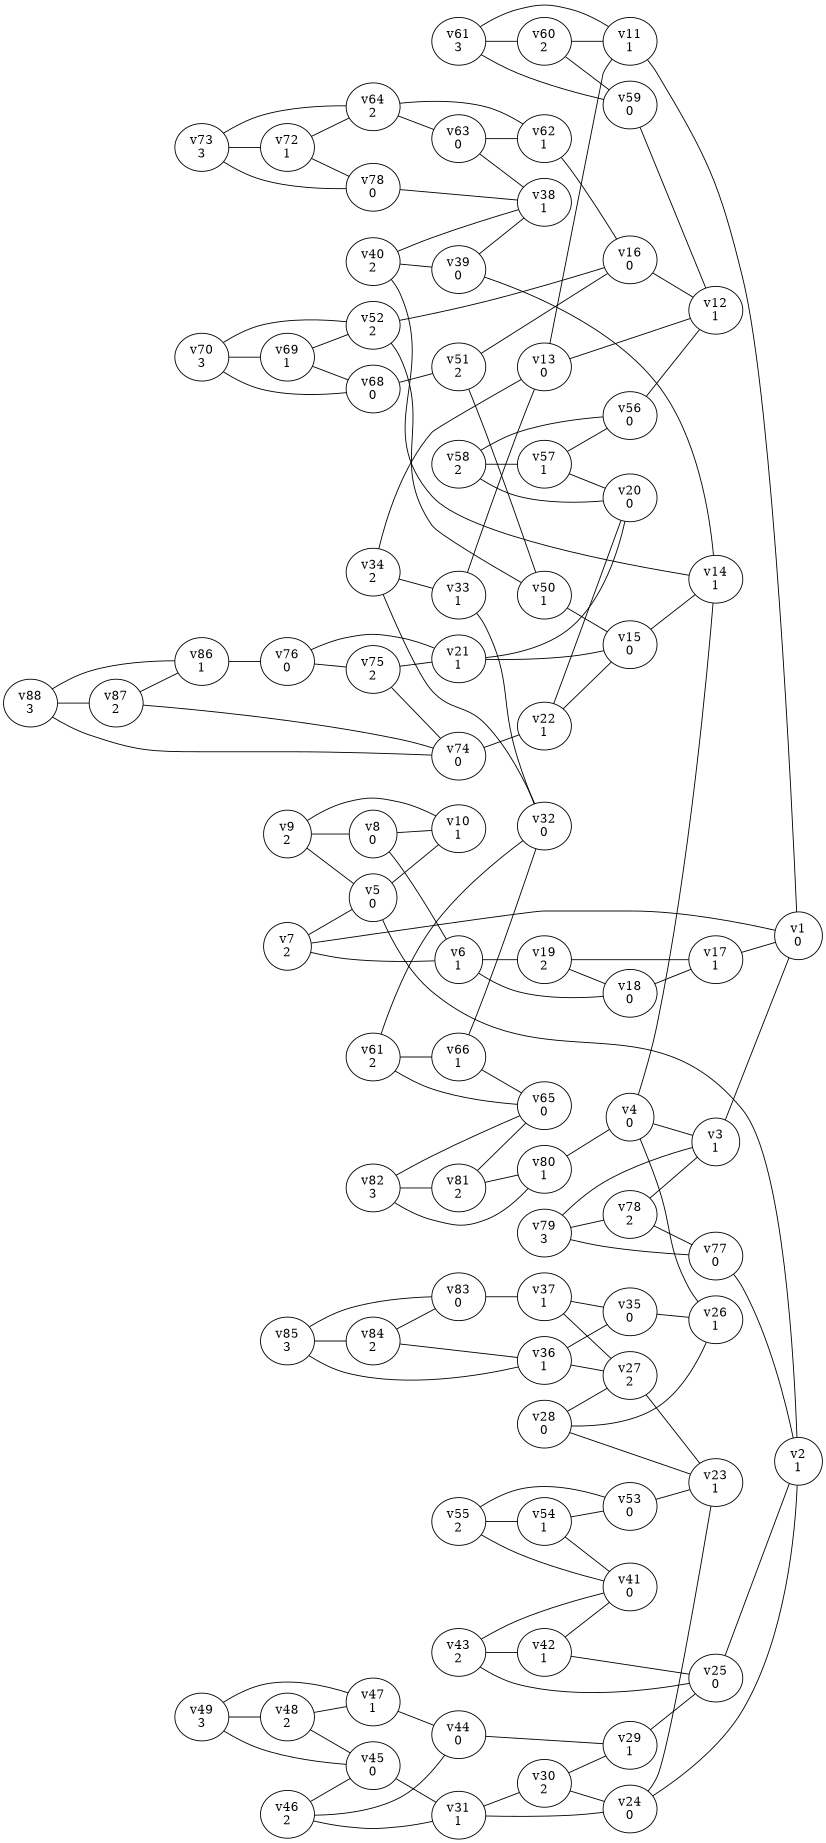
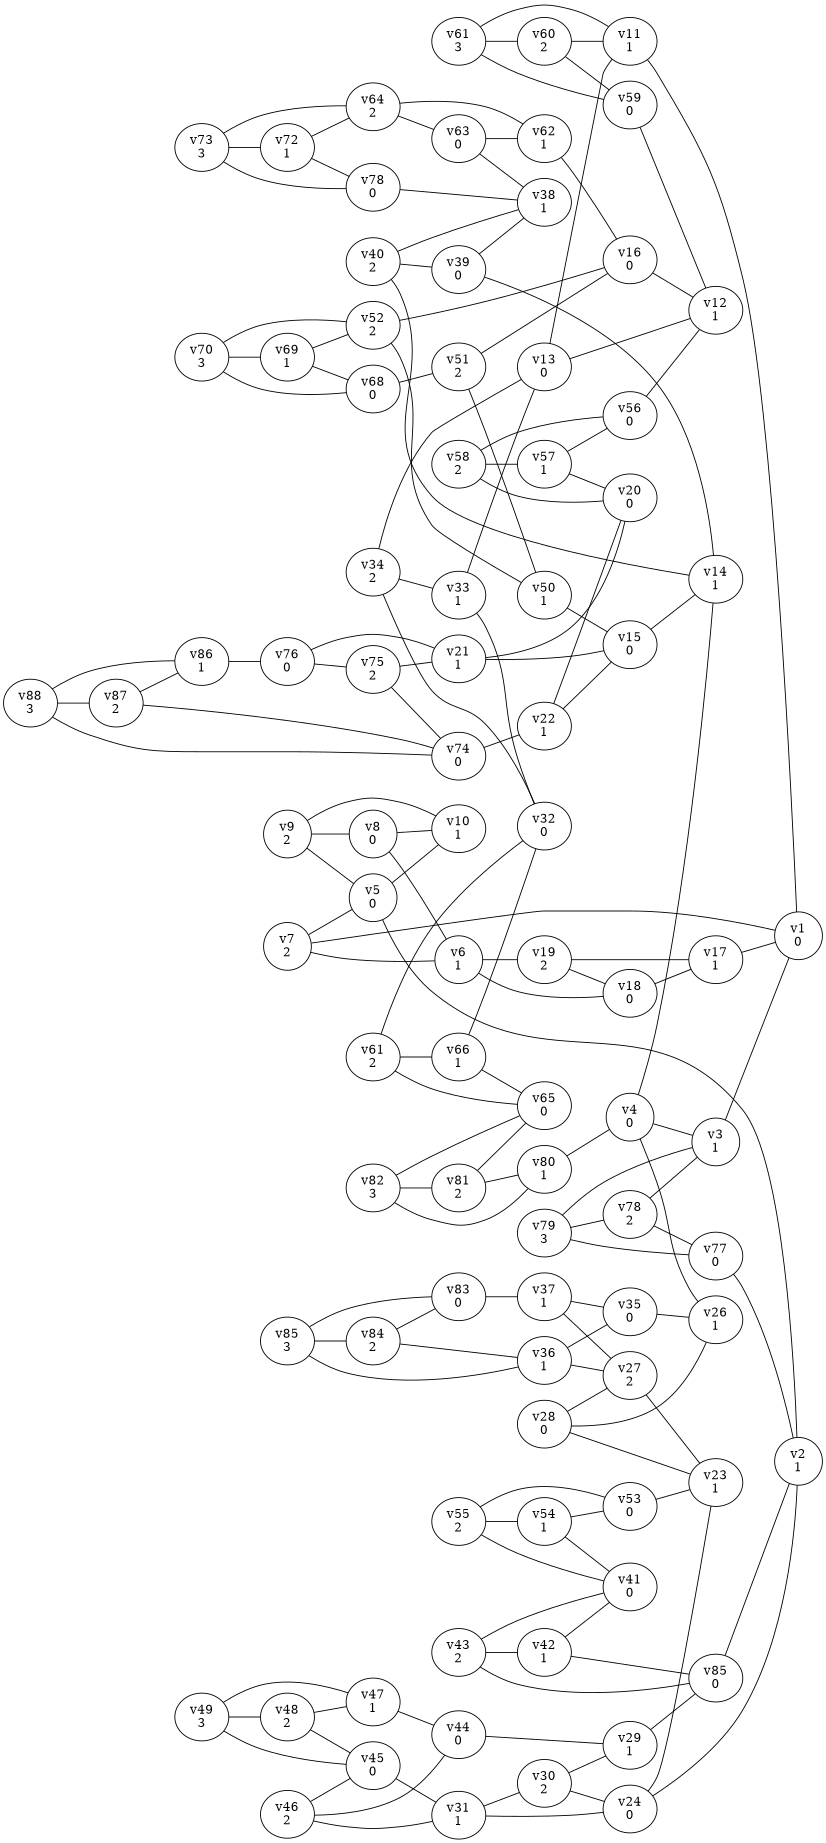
(716, 1678) -> (716, 1678)
